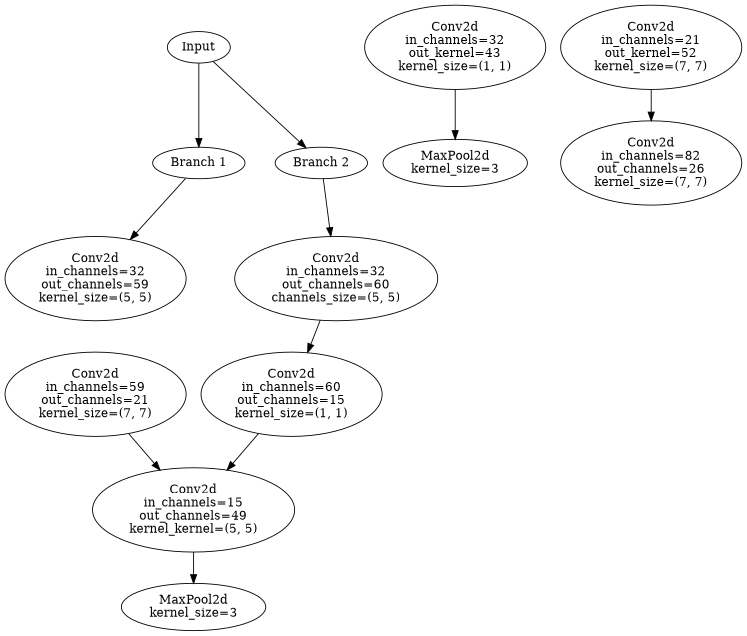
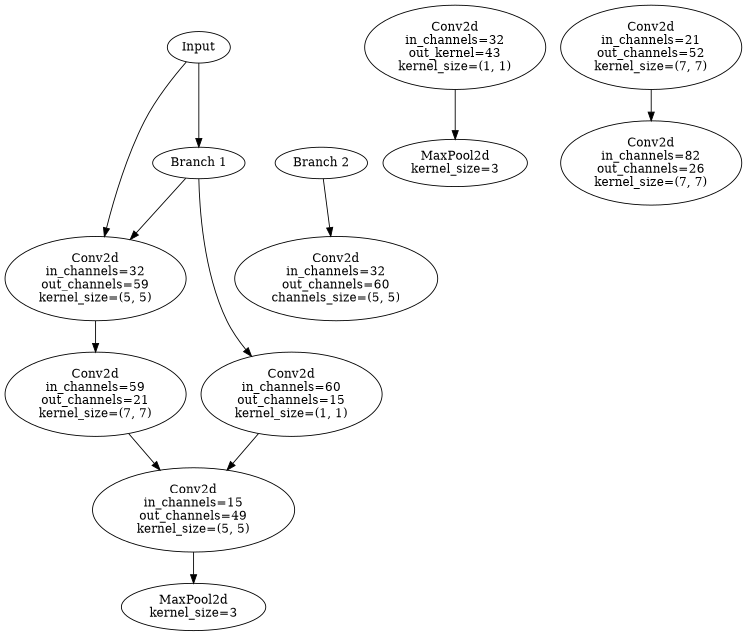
(651, 47) -> (651, 47)
(256, 102) -> (136, 140)
none -> (96, 332)
(316, 332) -> (209, 268)
(194, 510) -> (194, 510)
